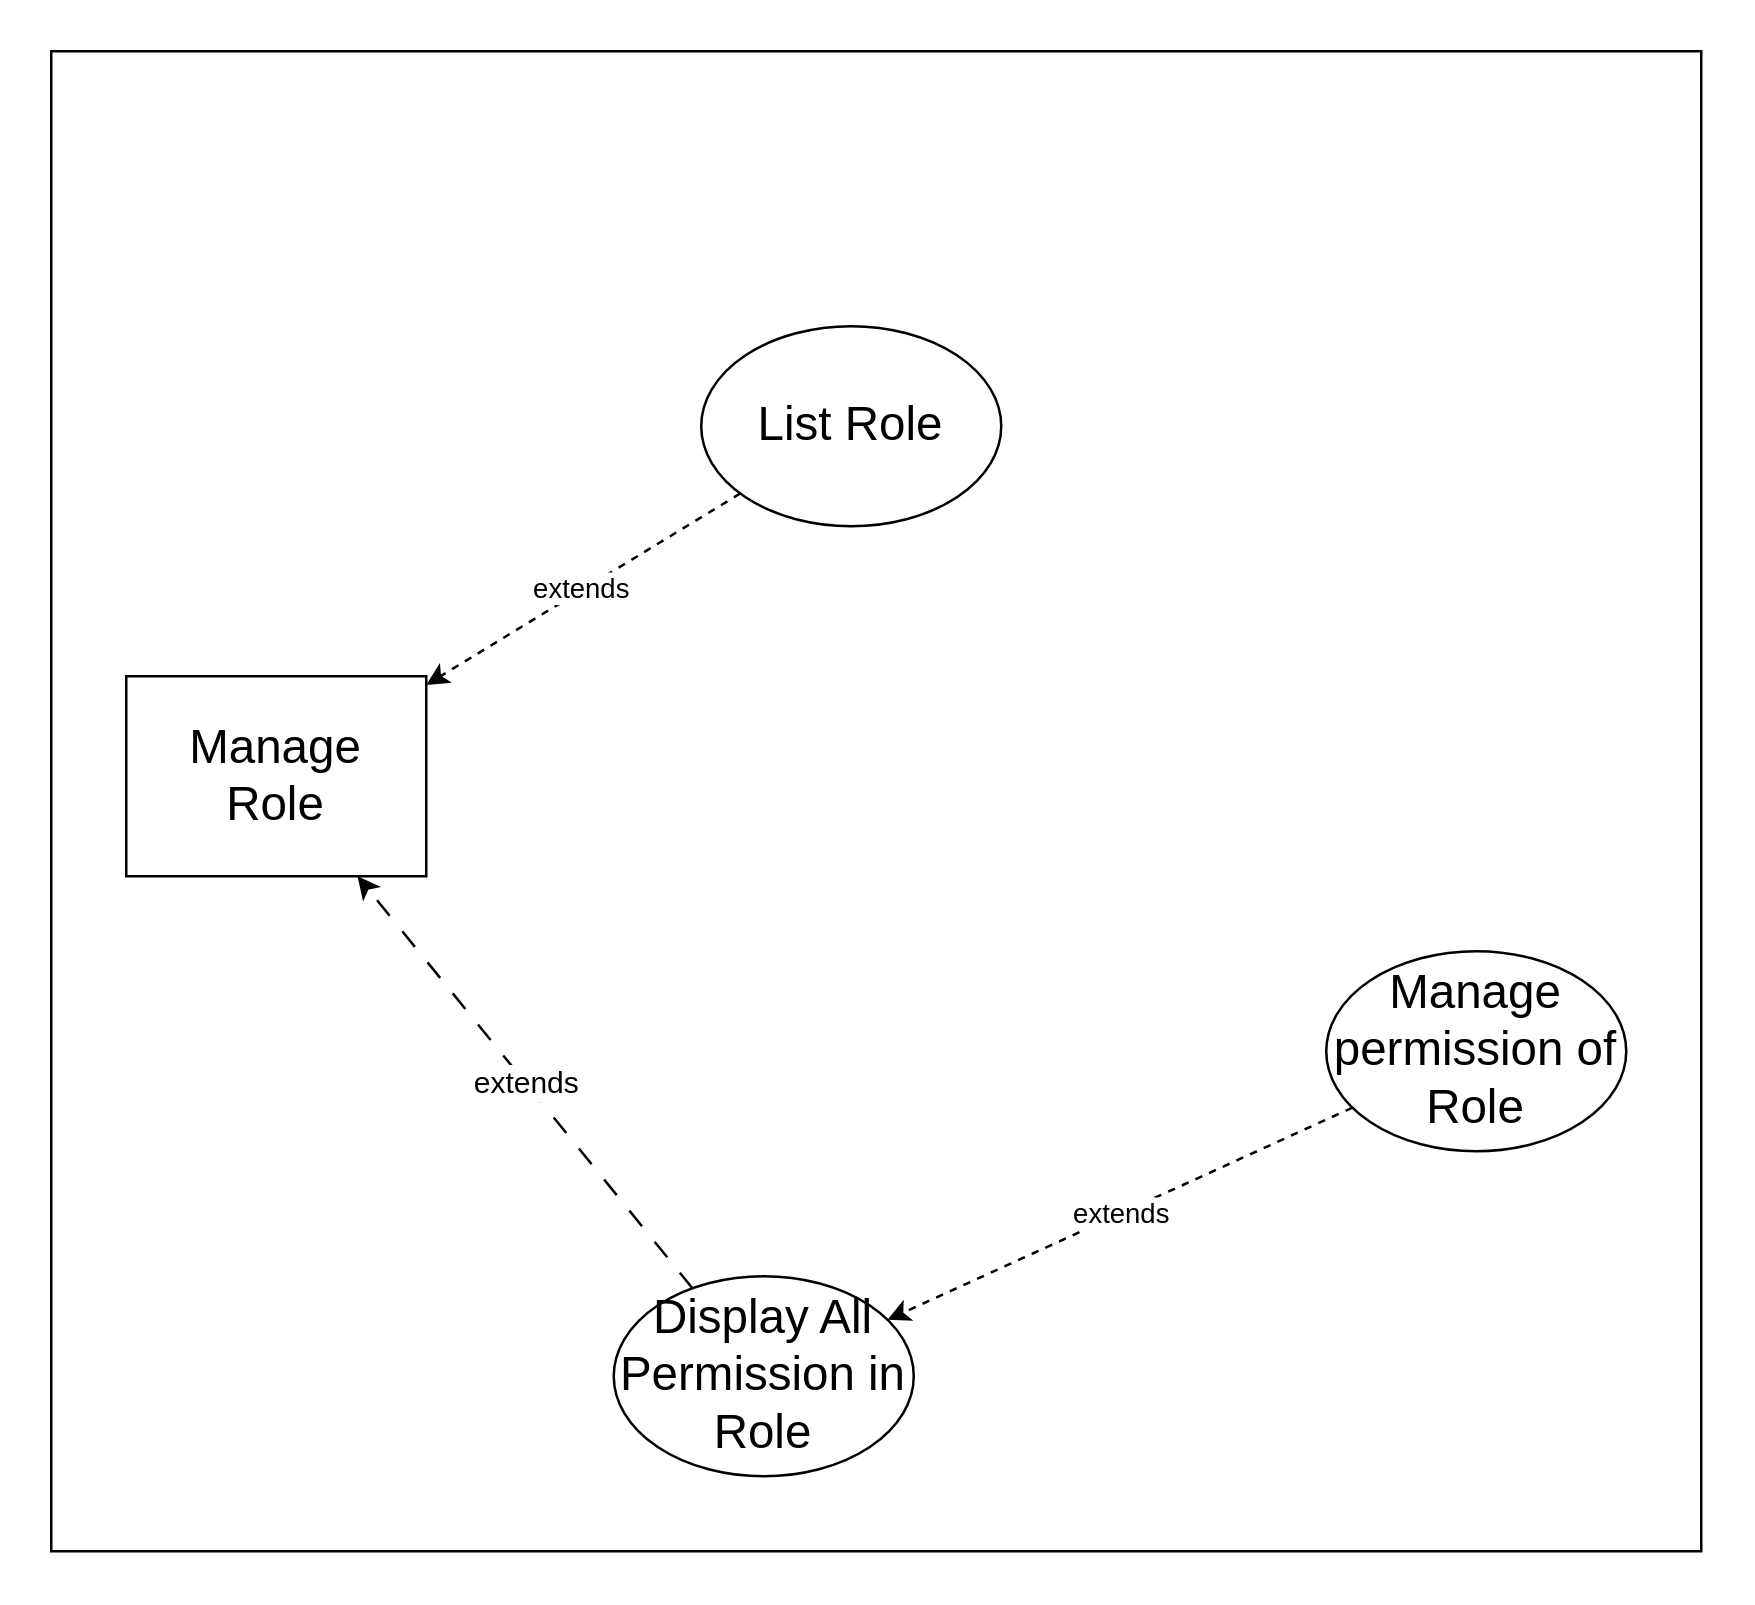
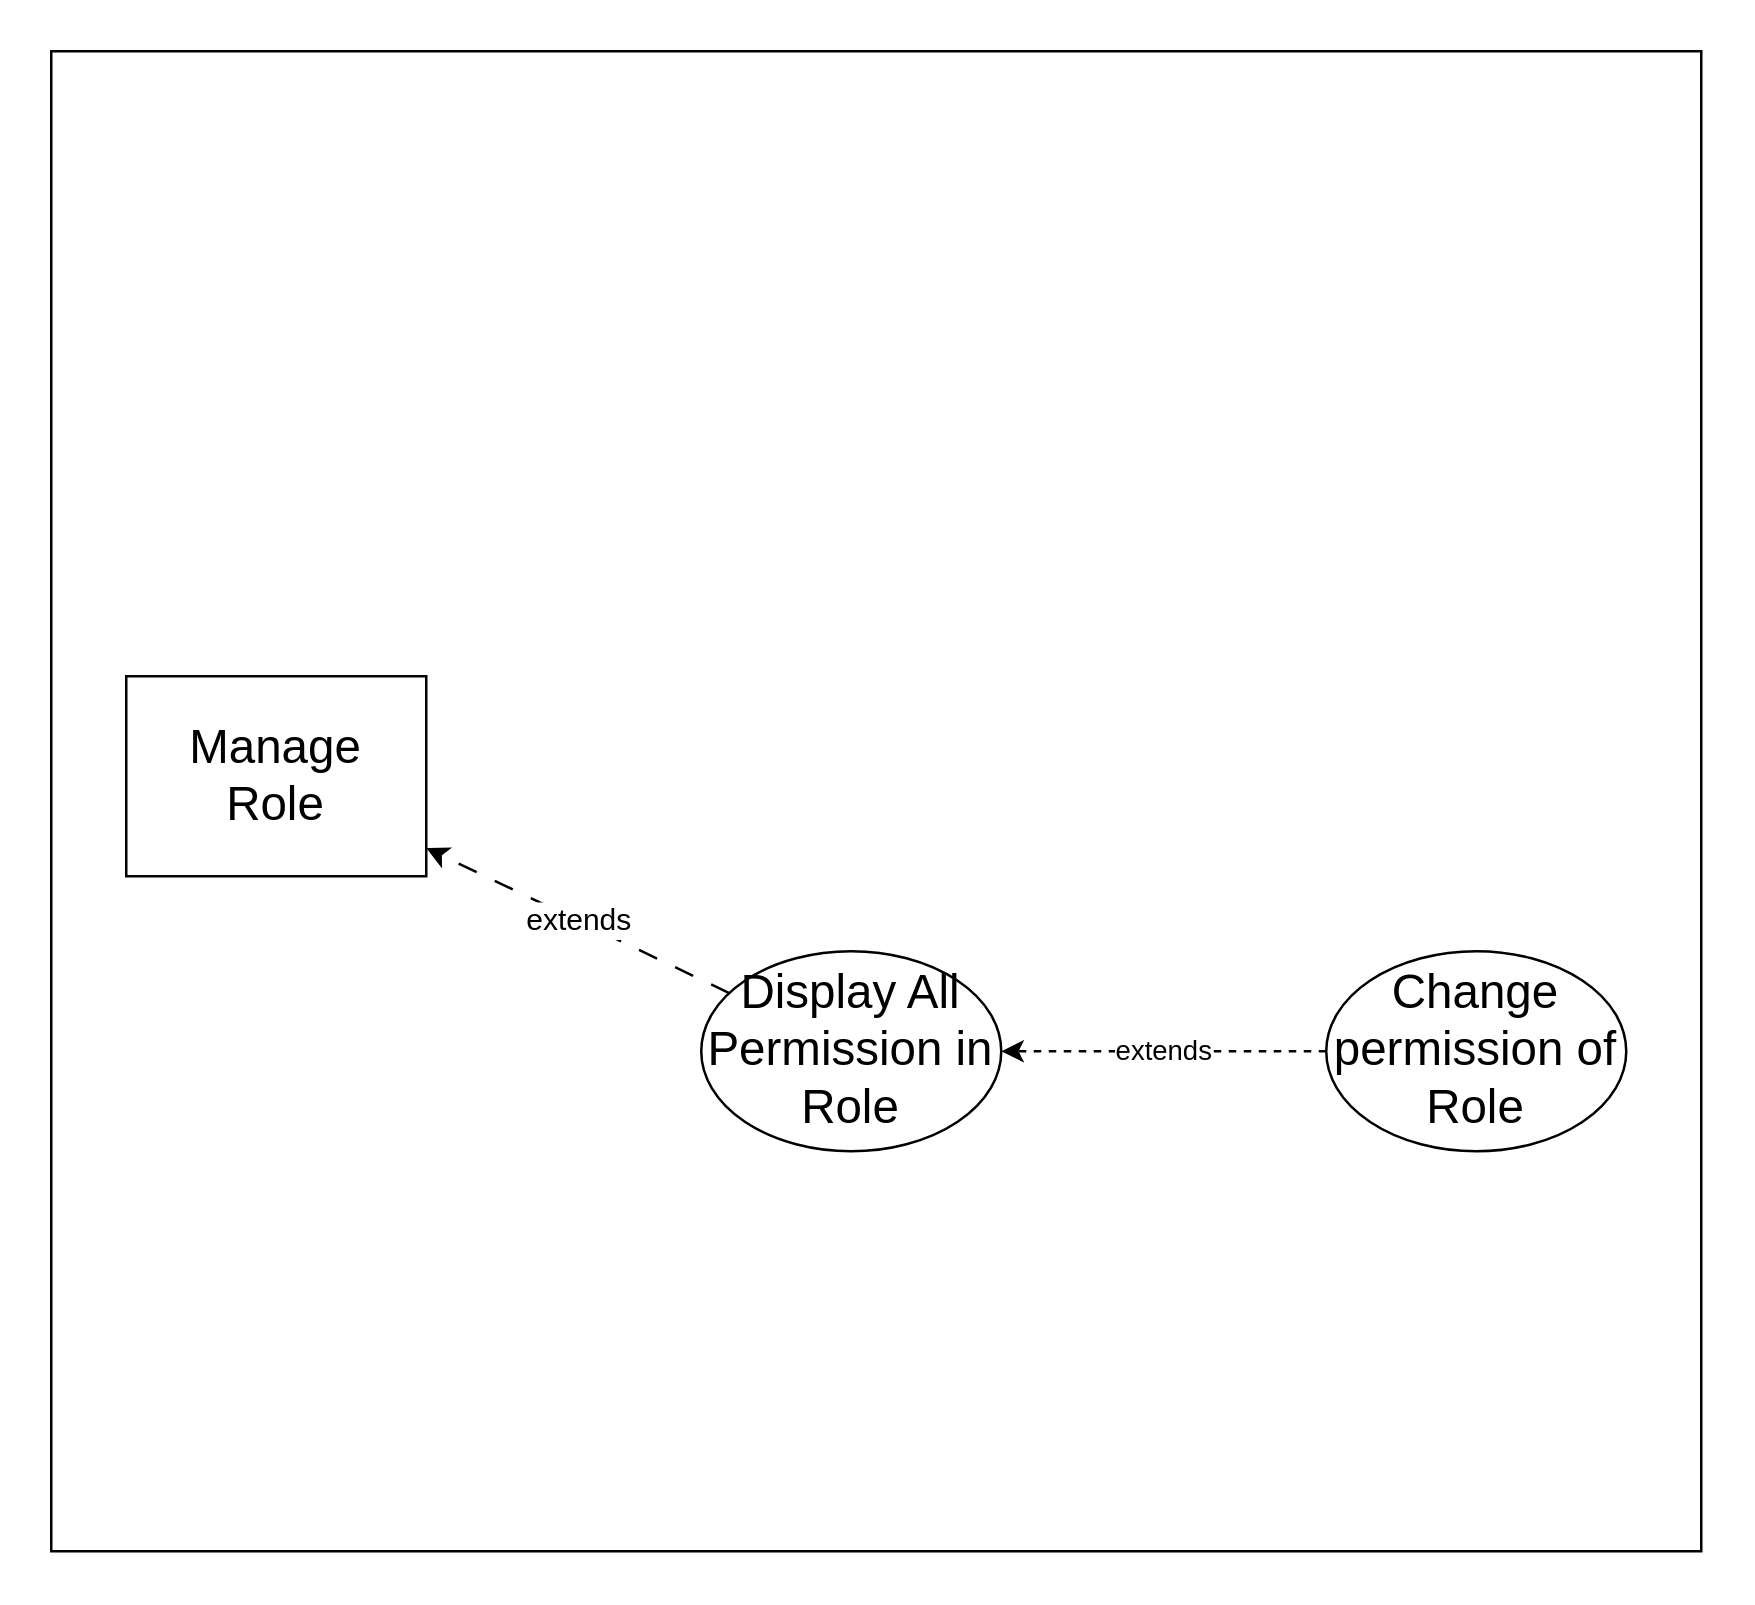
(851, 426) -> none
(675, 533) -> none
(1476, 1051) -> (1476, 1051)
(764, 1376) -> (851, 1051)
